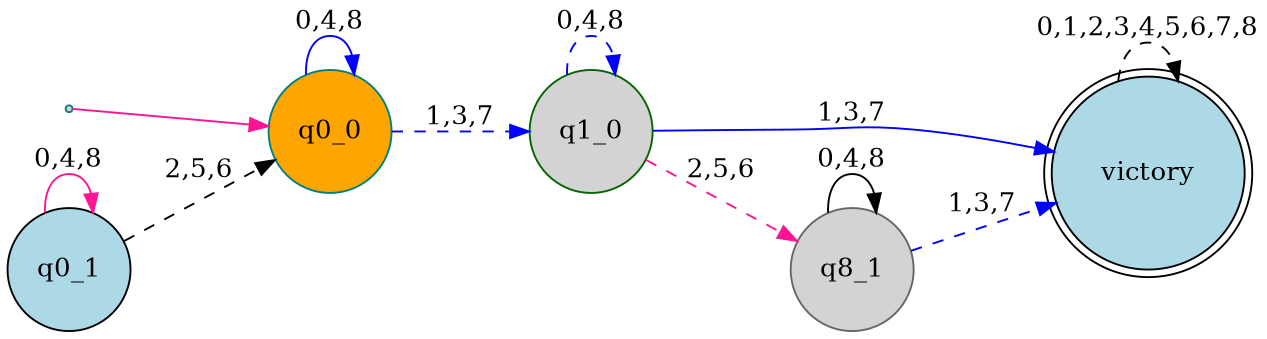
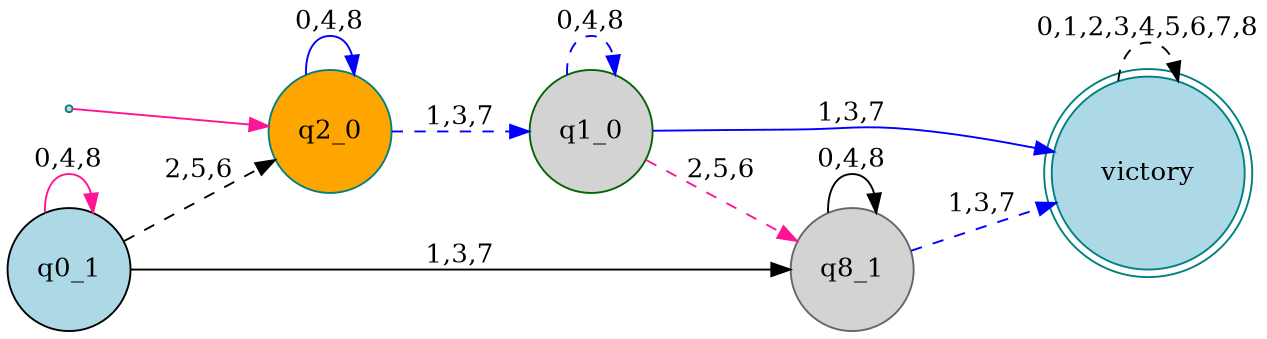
(330, 131) -> (330, 131)
(1148, 173) -> (1148, 173)
none -> (451, 270)
